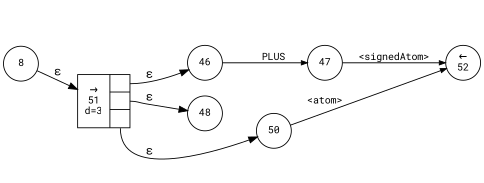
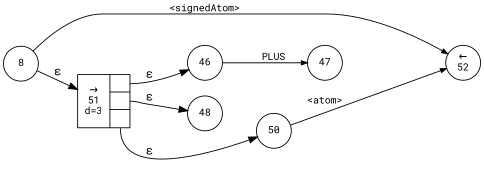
(391, 63) -> (235, 14)
